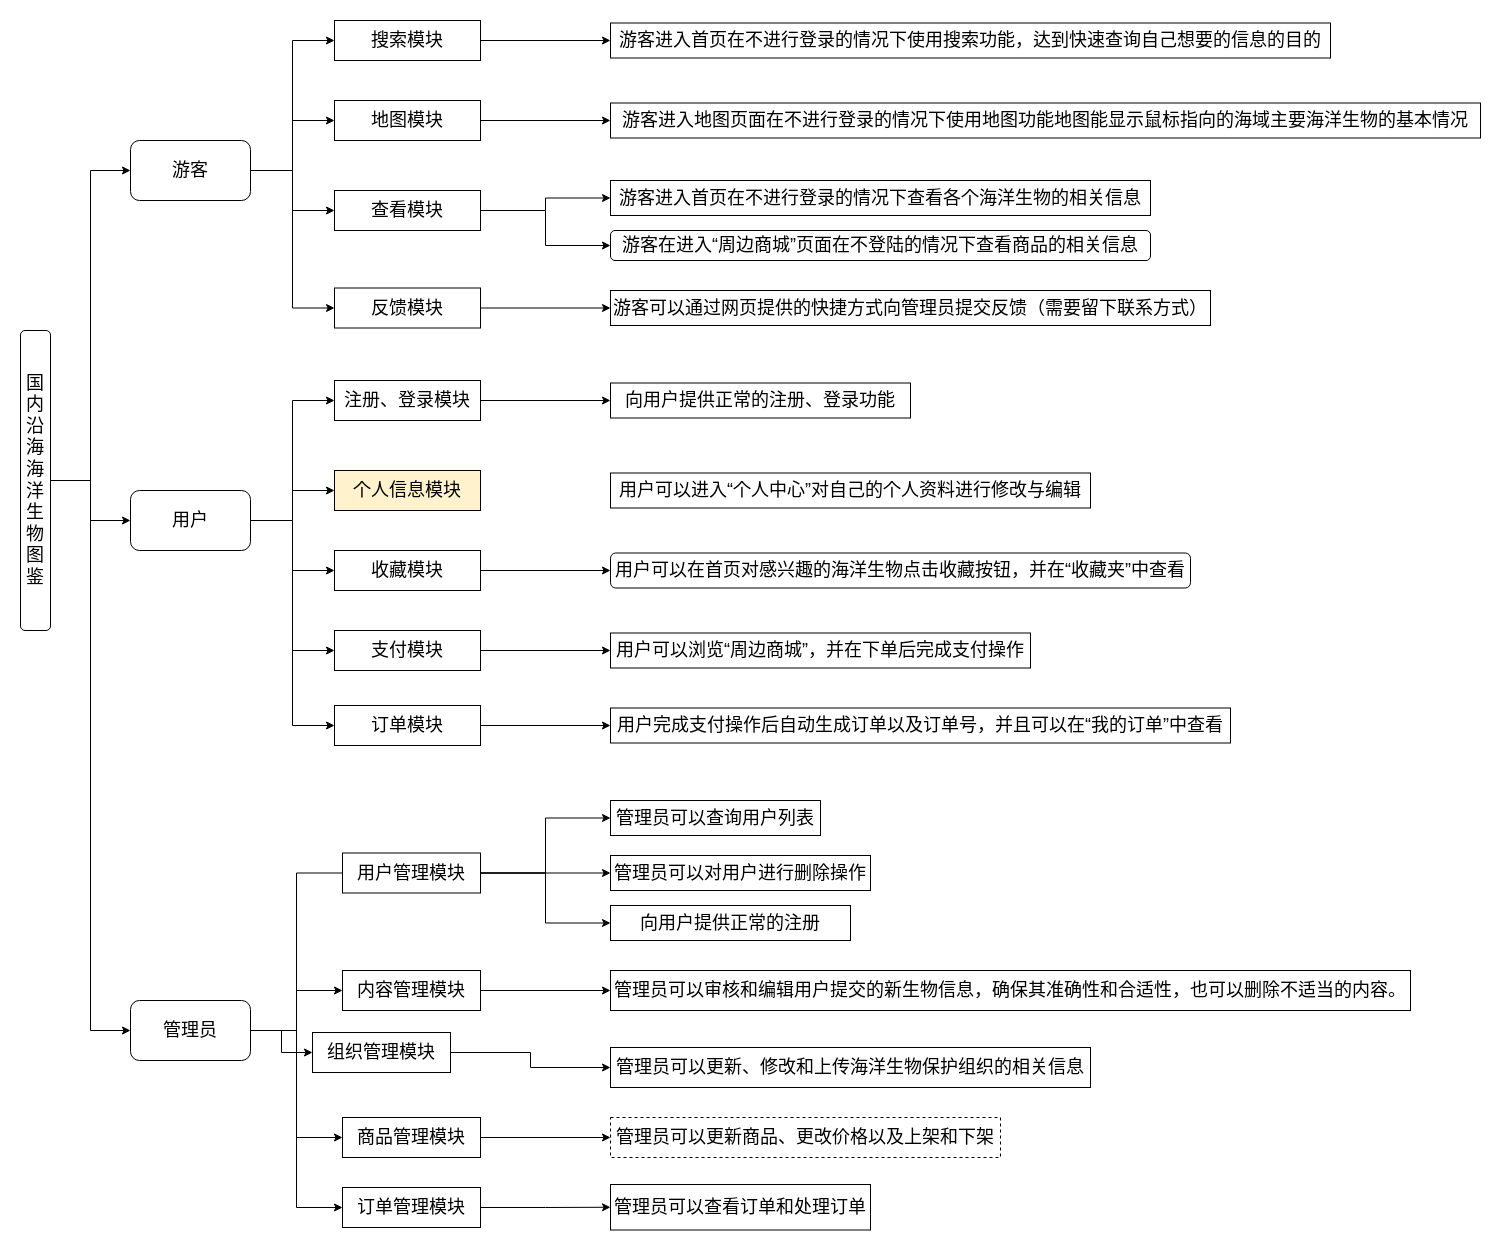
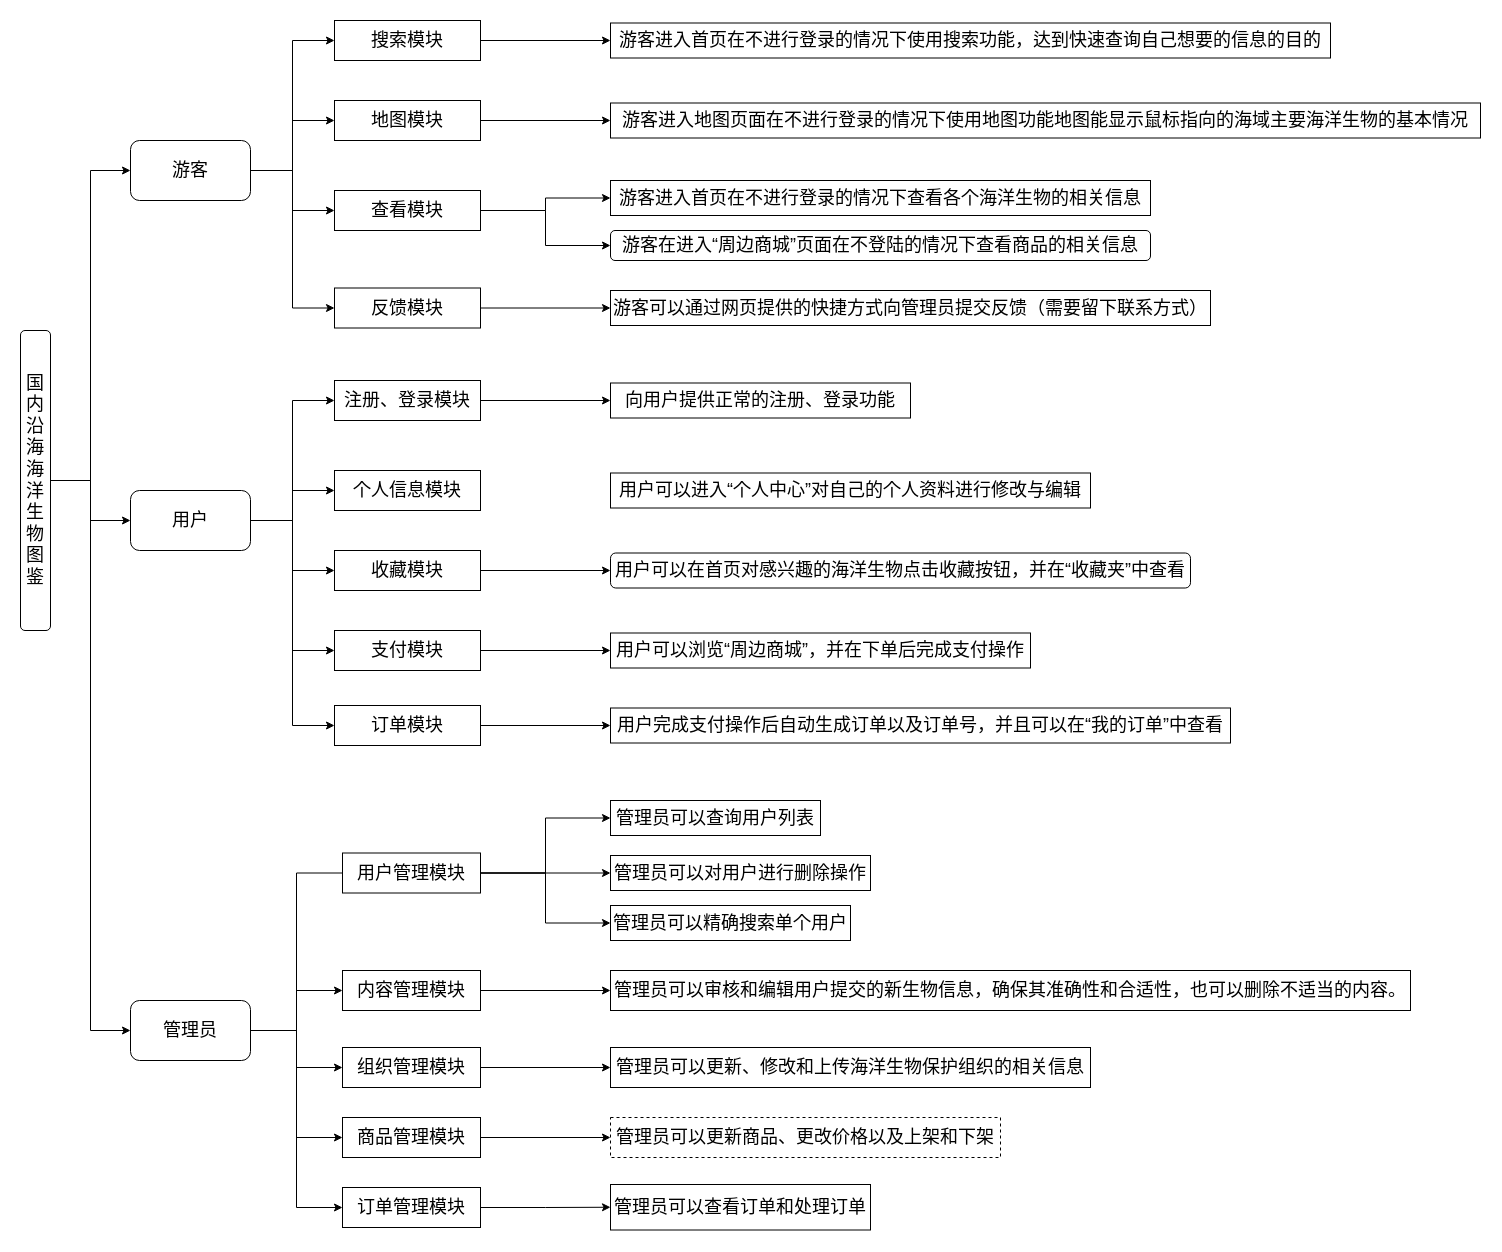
(408, 491) -> (408, 491)
(731, 924) -> (731, 924)
(382, 1053) -> (412, 1068)
